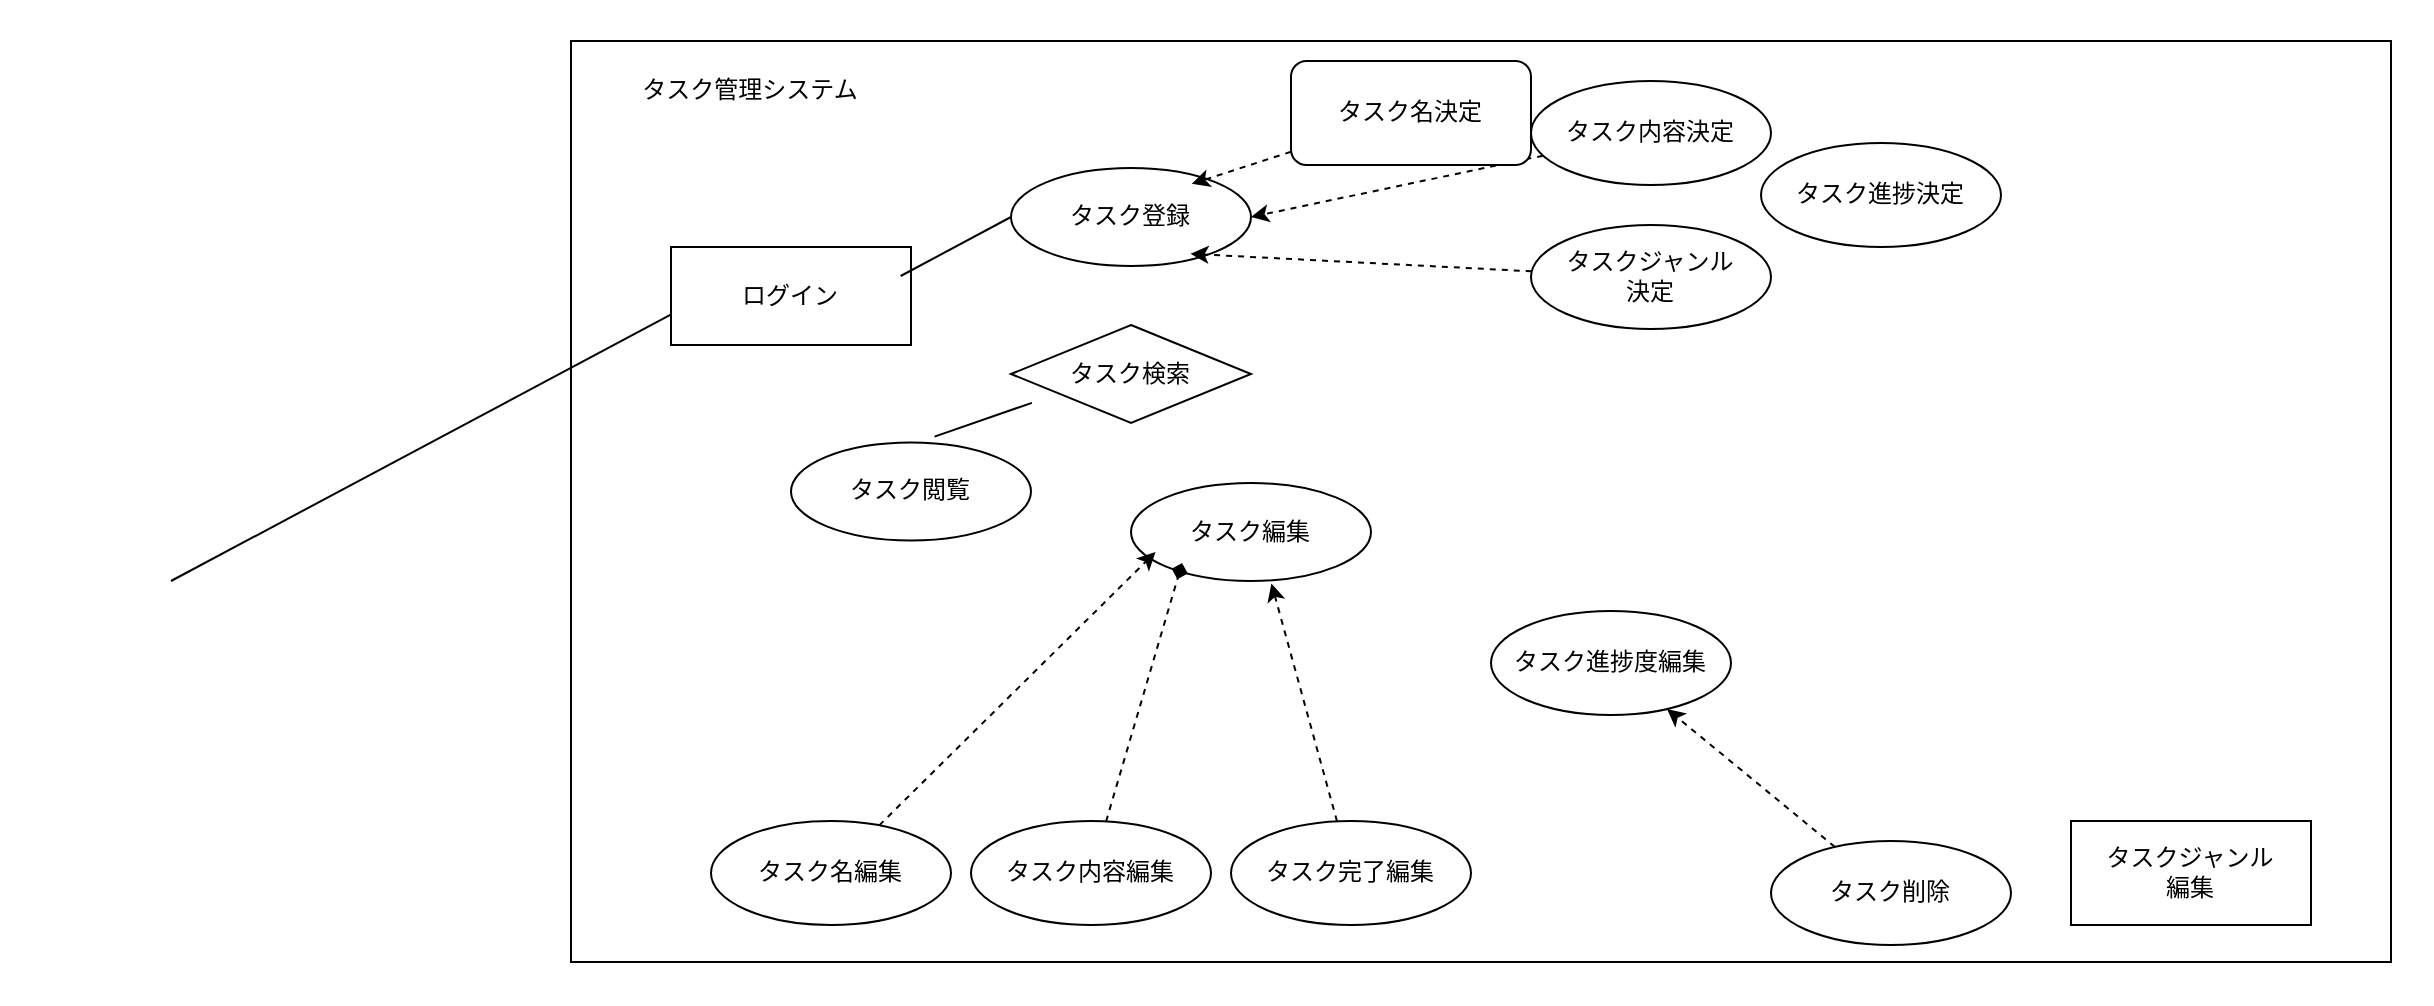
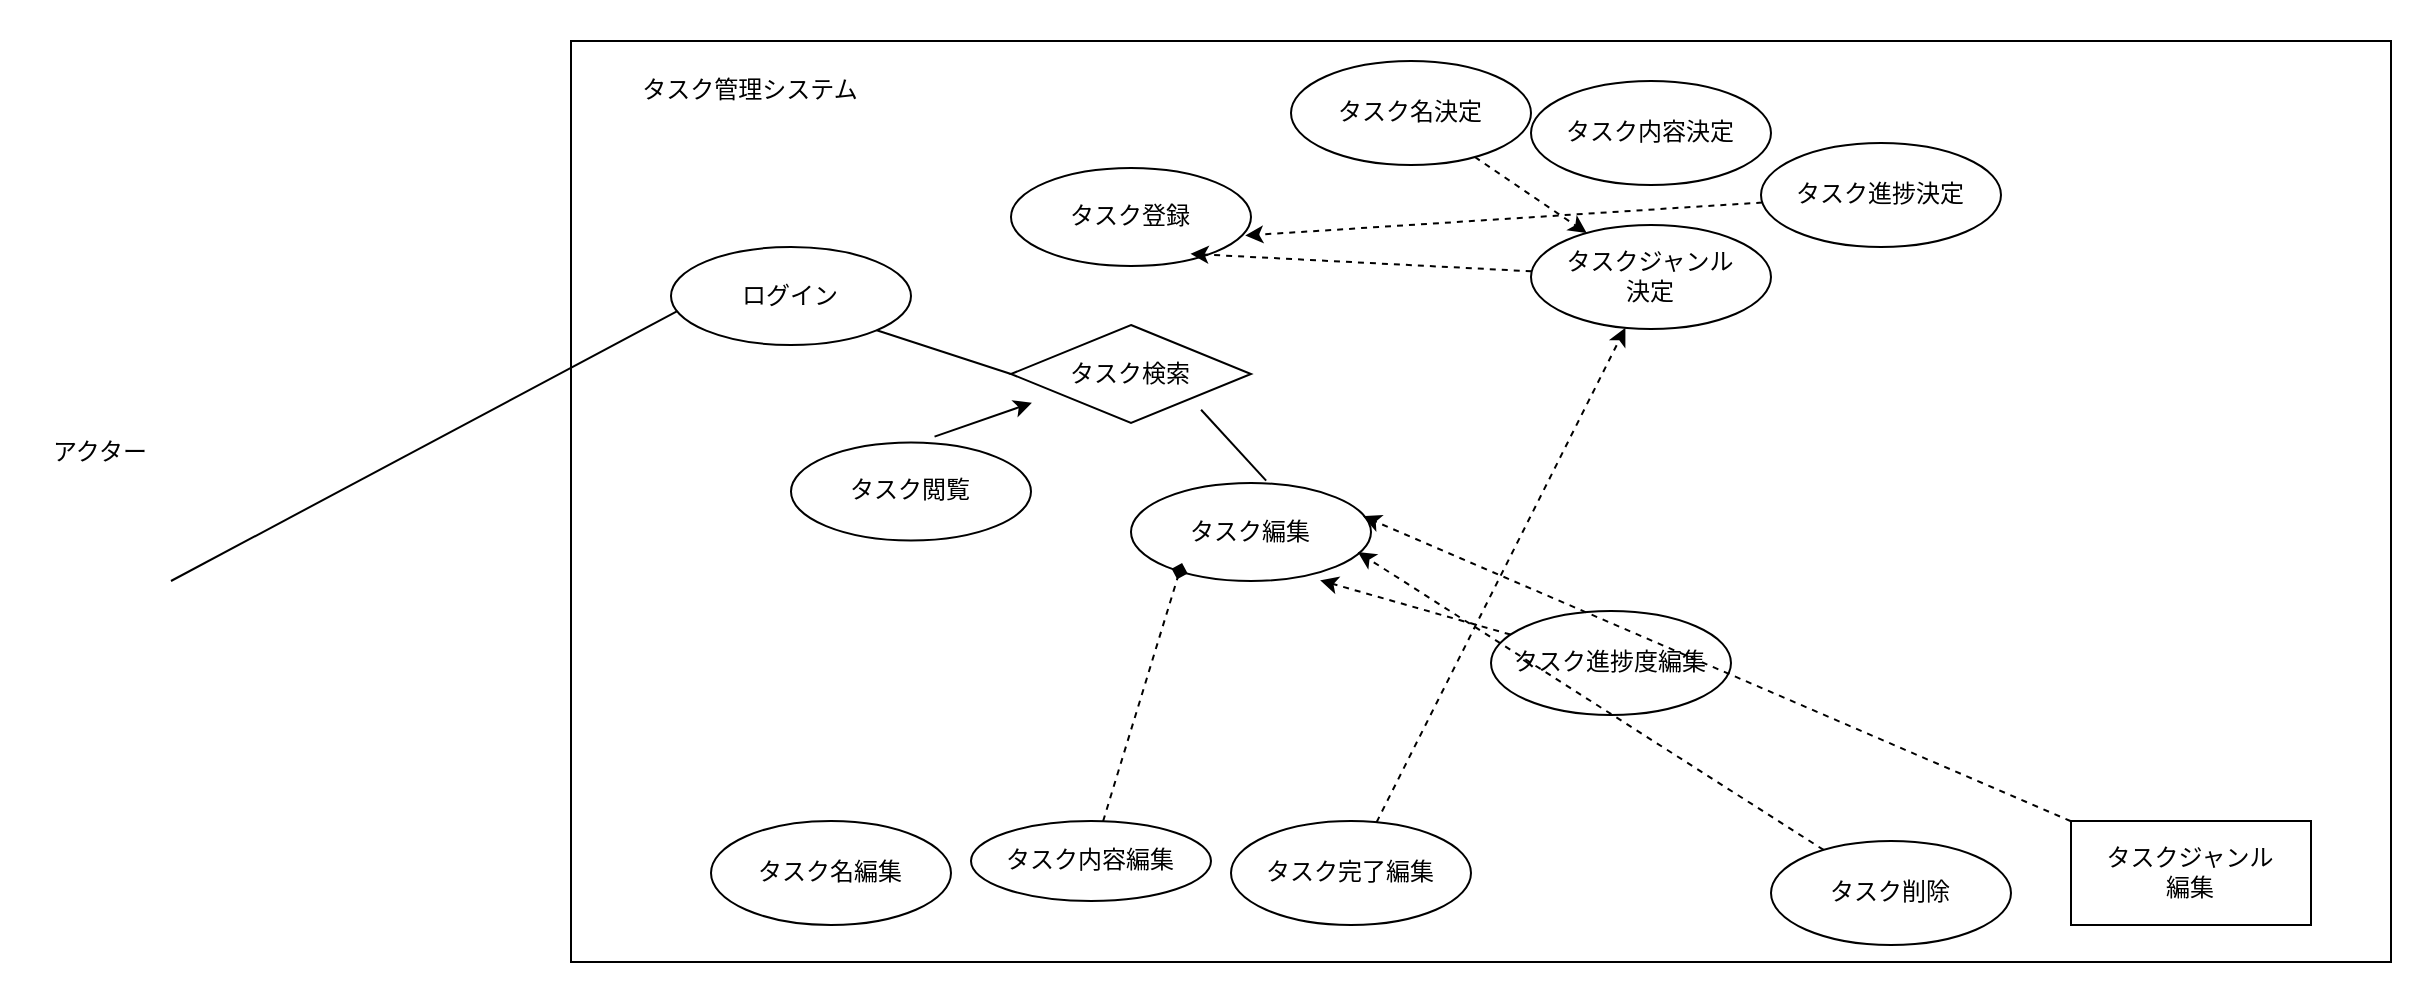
(1411, 113) -> (1411, 113)
(1249, 165) -> (1524, 190)
(1403, 185) -> none
none -> (1408, 225)
(955, 247) -> none
(791, 296) -> (791, 296)
none -> (943, 352)
(1023, 406) -> (1018, 408)
none -> (1234, 445)
none -> (101, 453)
none -> (1396, 602)
(1012, 694) -> none
none -> (1788, 699)
(1306, 709) -> (1561, 455)
(1756, 782) -> (1651, 739)
(1091, 873) -> (1091, 861)
